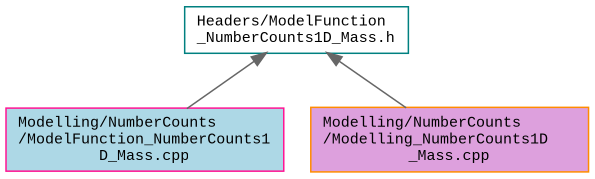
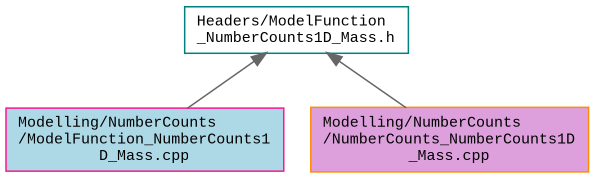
(450, 140) -> (450, 140)
